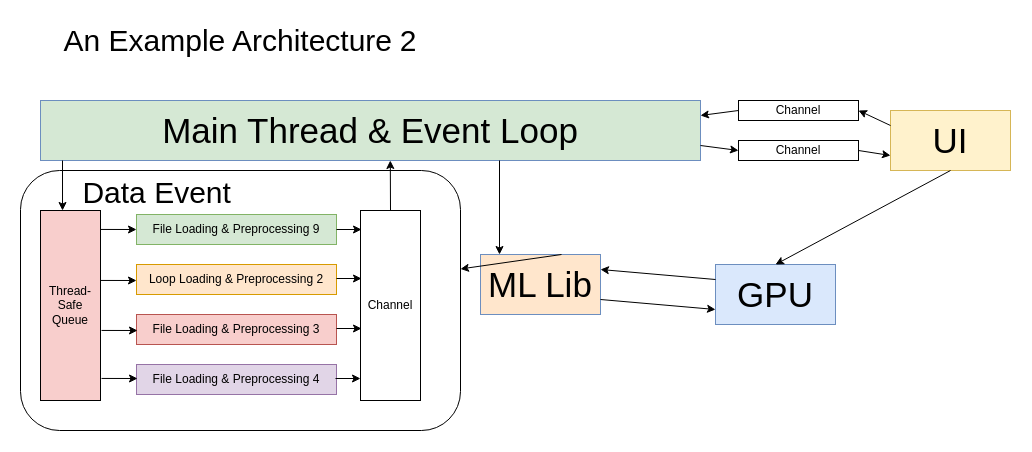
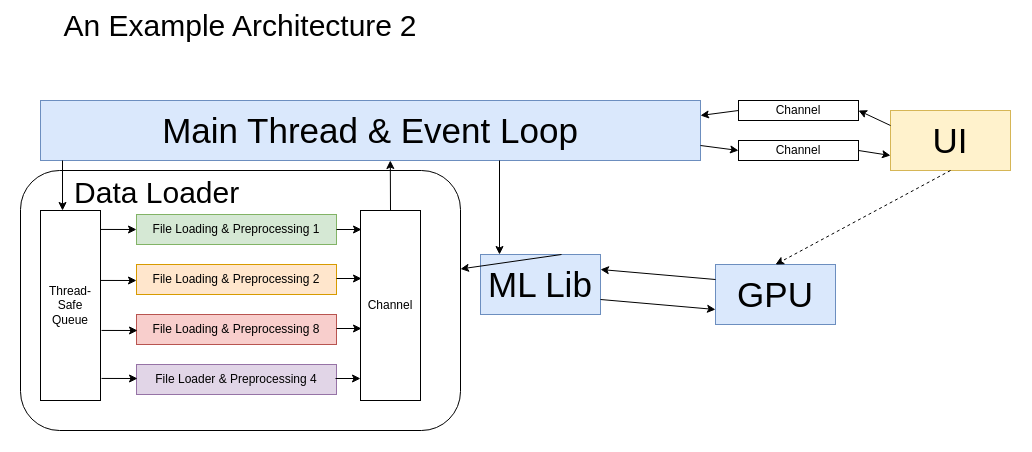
(241, 41) -> (241, 26)
(371, 131) -> (371, 131)
(865, 216) -> (865, 216)
(237, 230) -> (237, 230)
(237, 280) -> (237, 280)
(541, 285) -> (541, 285)
(241, 301) -> (241, 301)
(71, 306) -> (71, 306)
(237, 330) -> (237, 330)
(237, 380) -> (237, 380)
